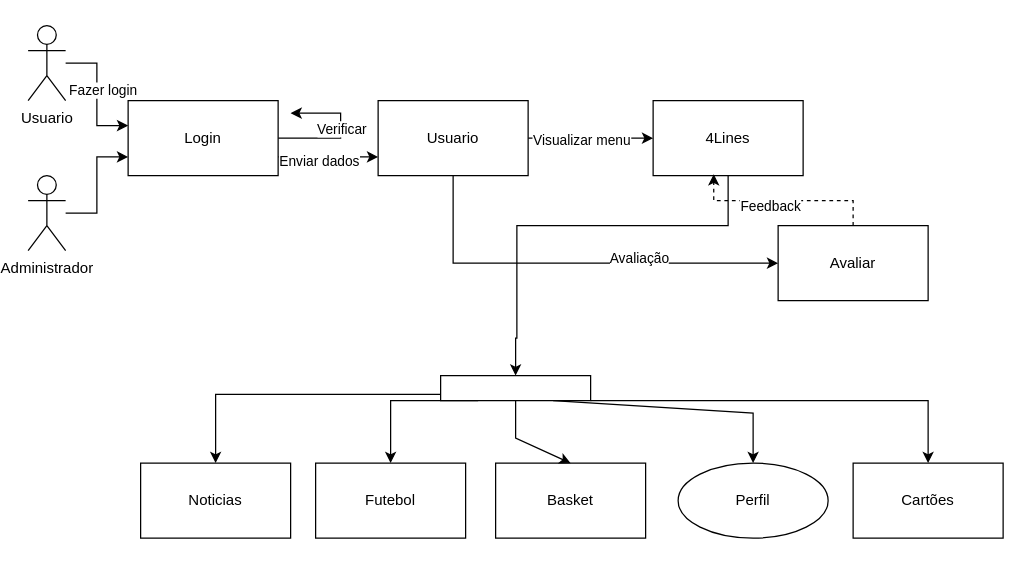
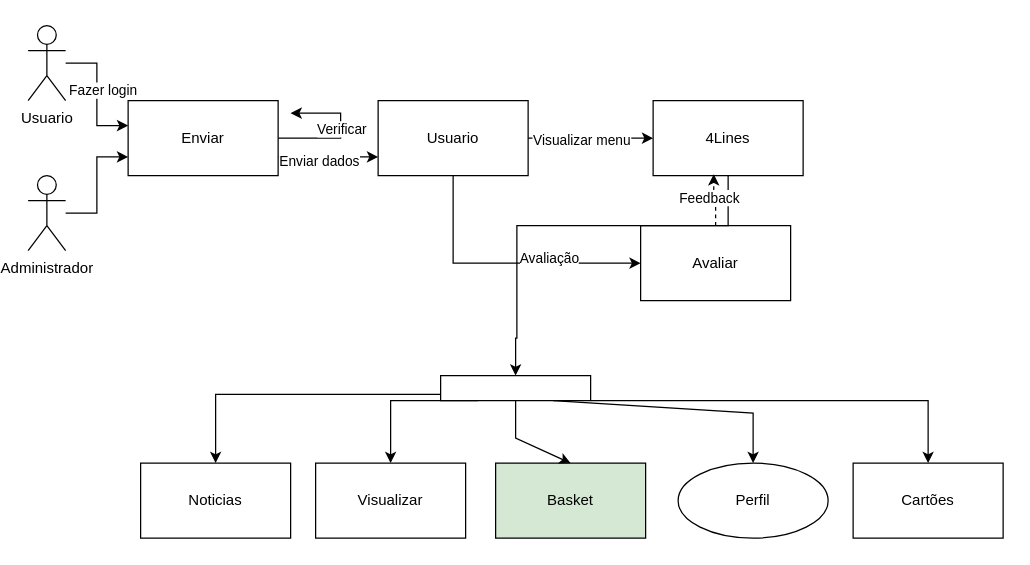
(203, 138) -> (203, 138)
(853, 263) -> (716, 263)
(391, 501) -> (391, 501)
(571, 501) -> (571, 501)
